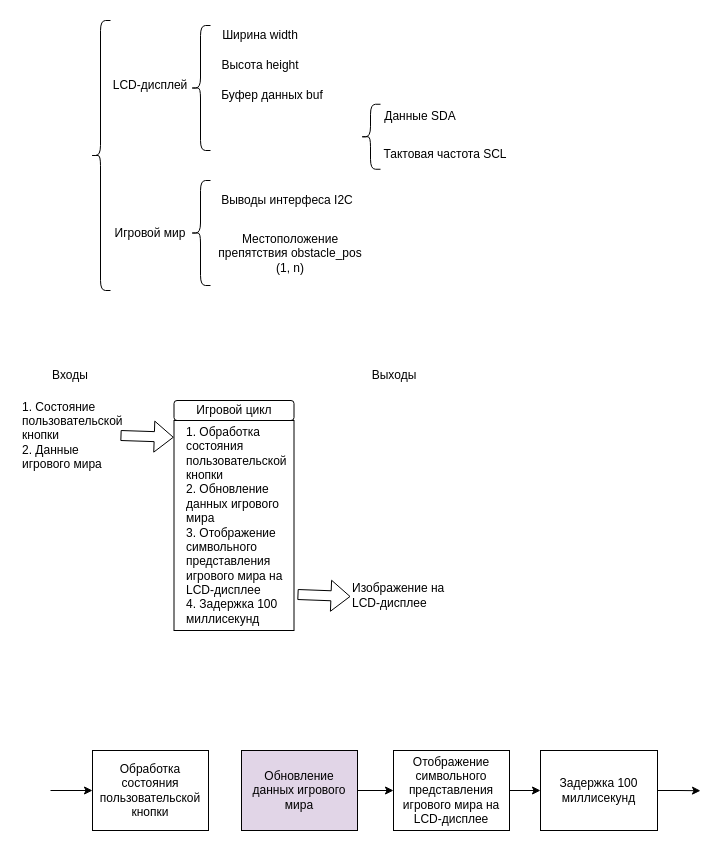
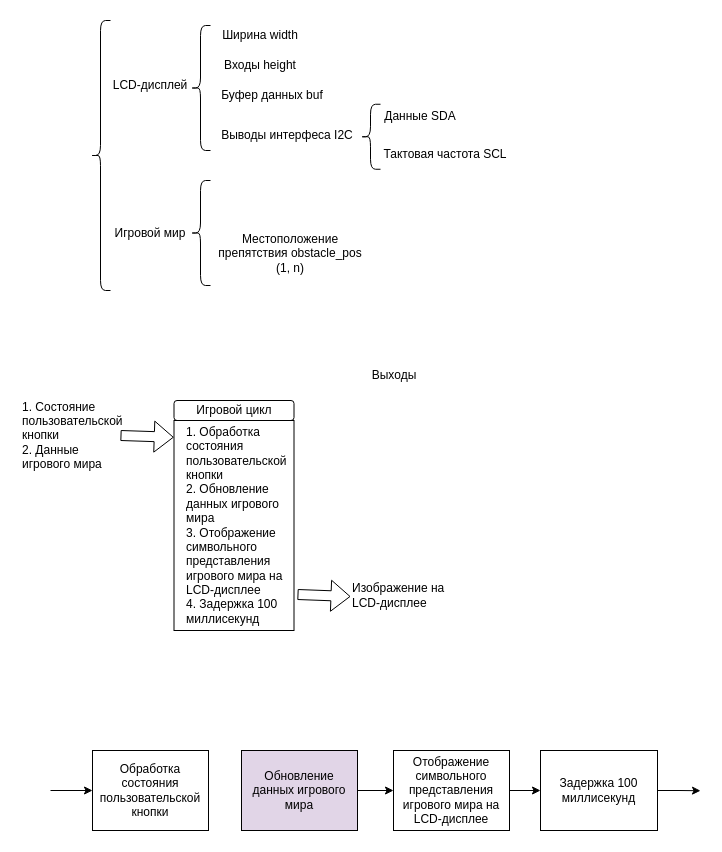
(261, 66) -> (261, 66)
(288, 201) -> (288, 136)
(71, 376) -> none
